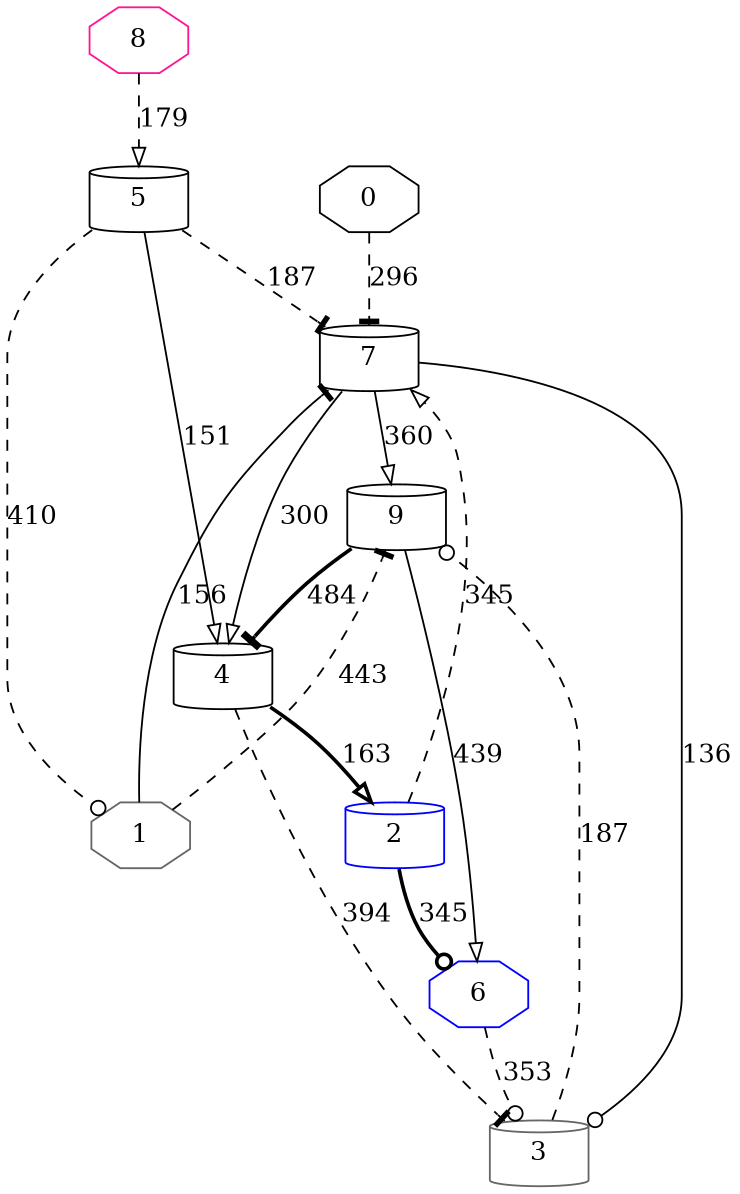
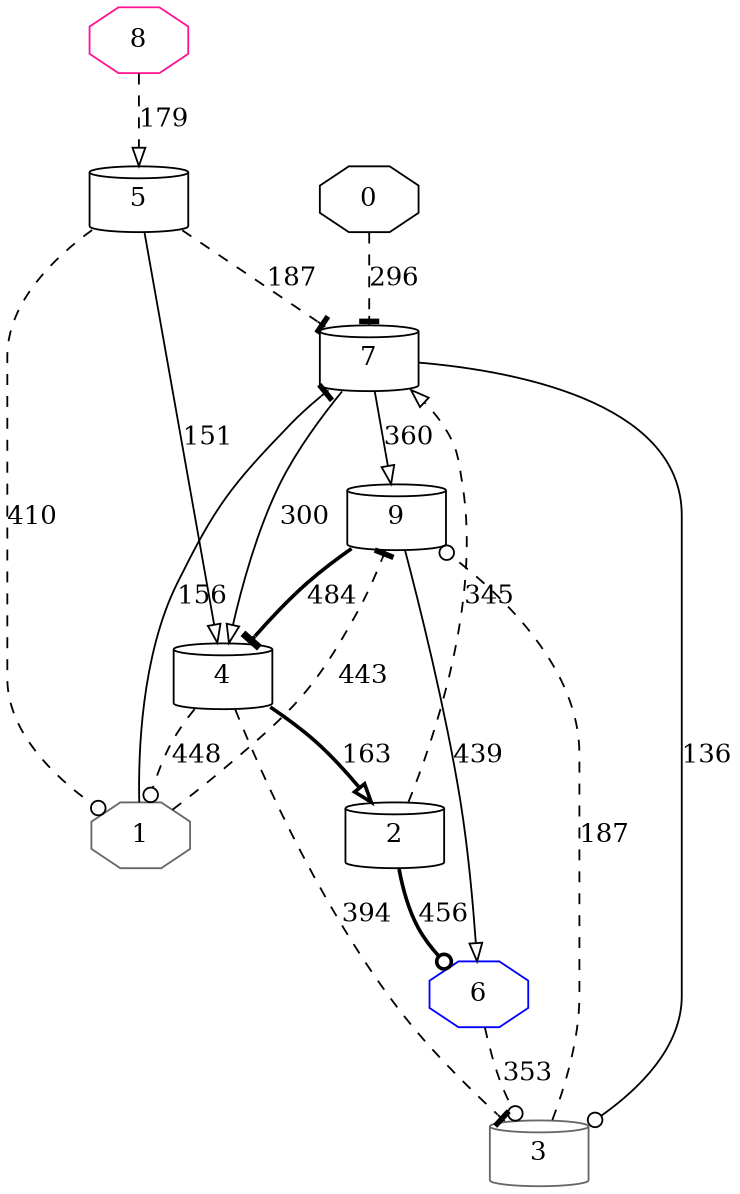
none -> (170, 746)
(395, 835) -> (395, 835)
(444, 915) -> (444, 915)
